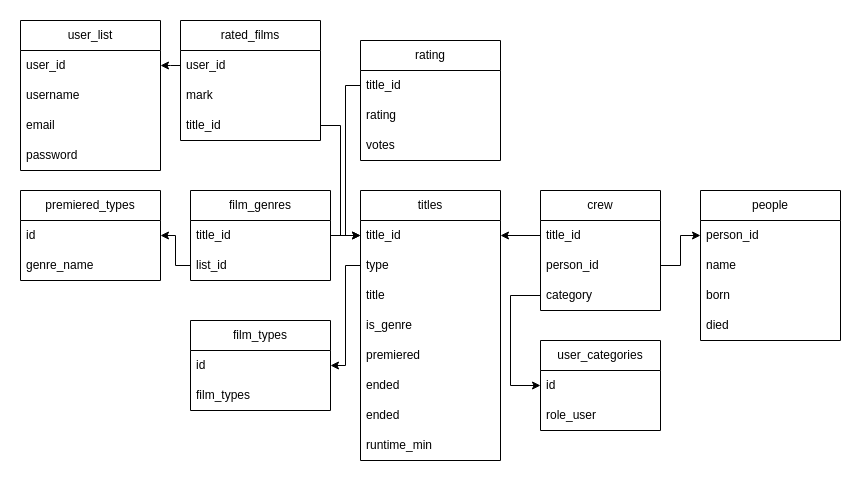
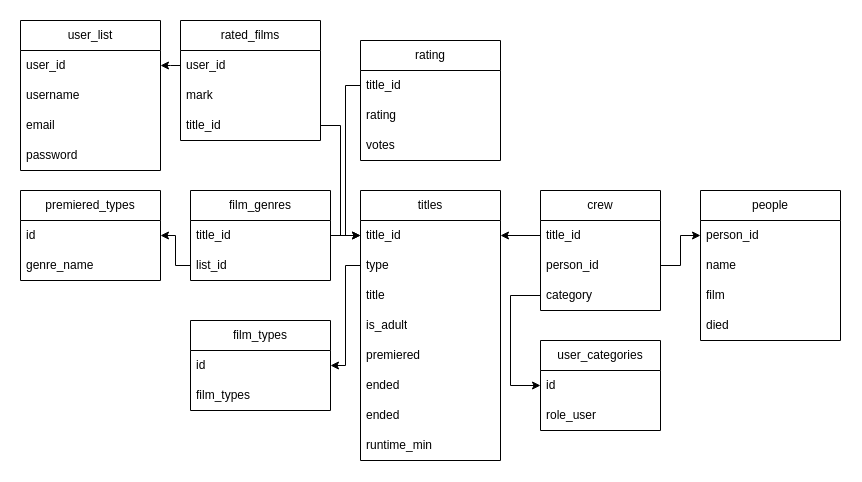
(720, 296) -> (717, 296)
(392, 326) -> (390, 326)
